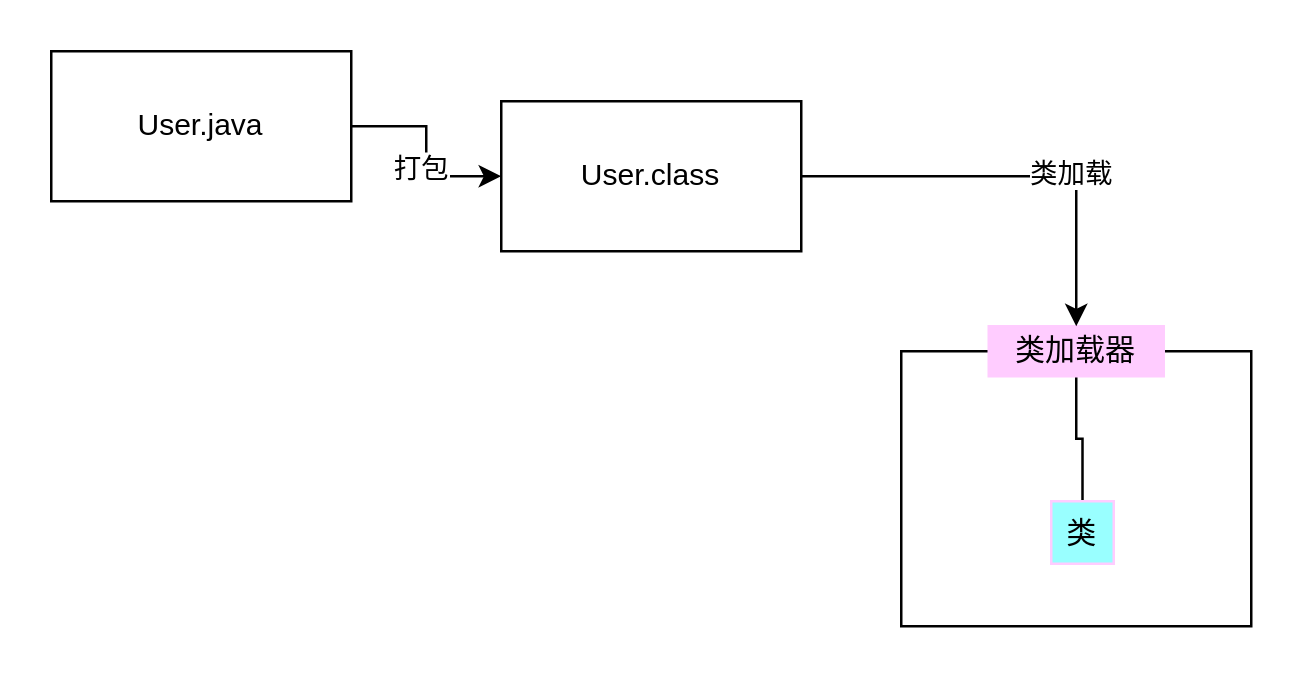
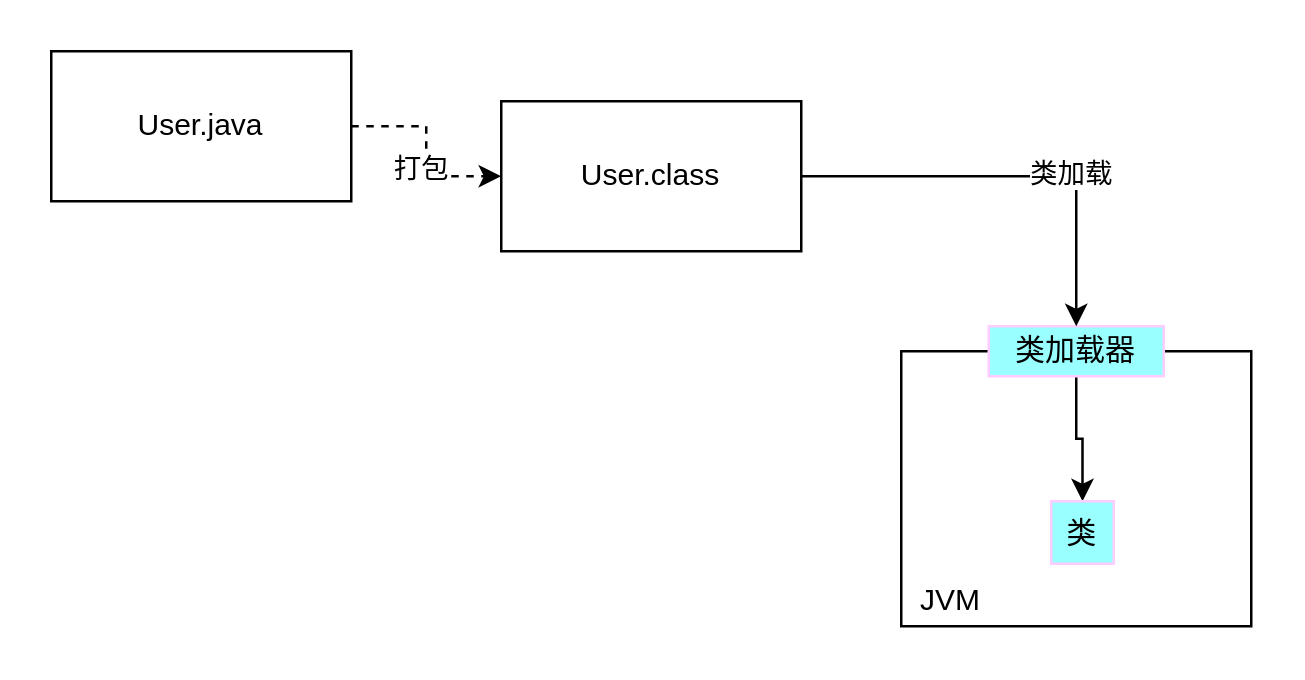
(405, 126) -> (405, 126)
(1076, 351) -> (1076, 351)
(1083, 489) -> (1083, 483)
none -> (951, 601)
